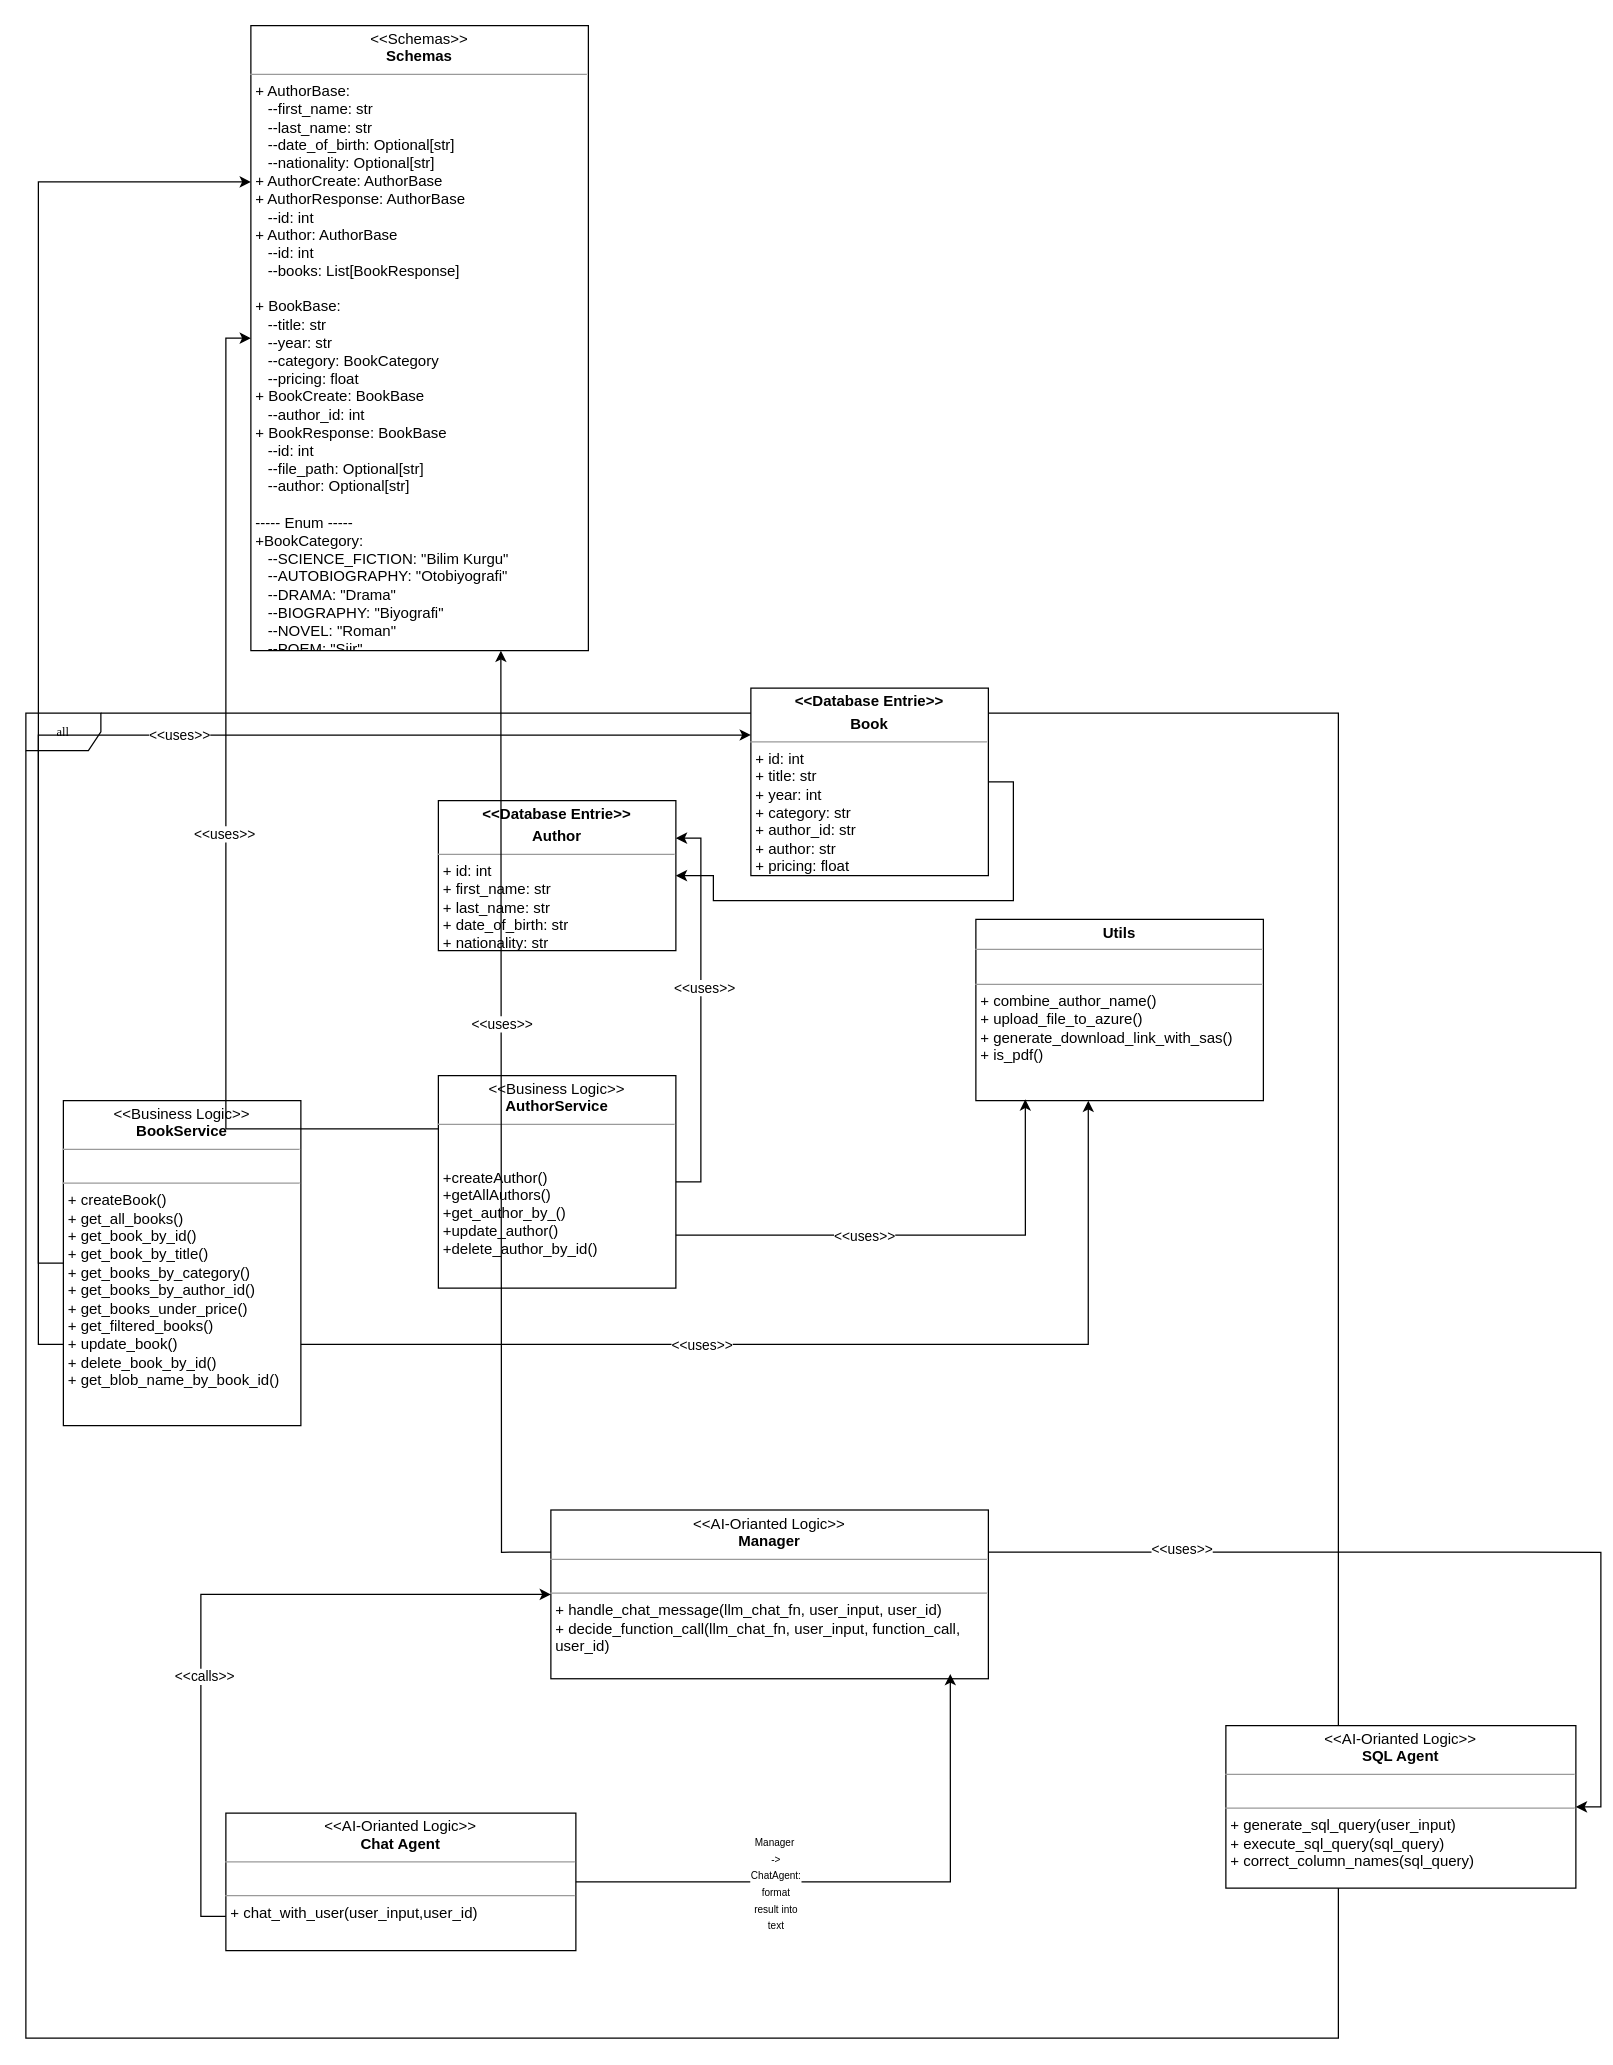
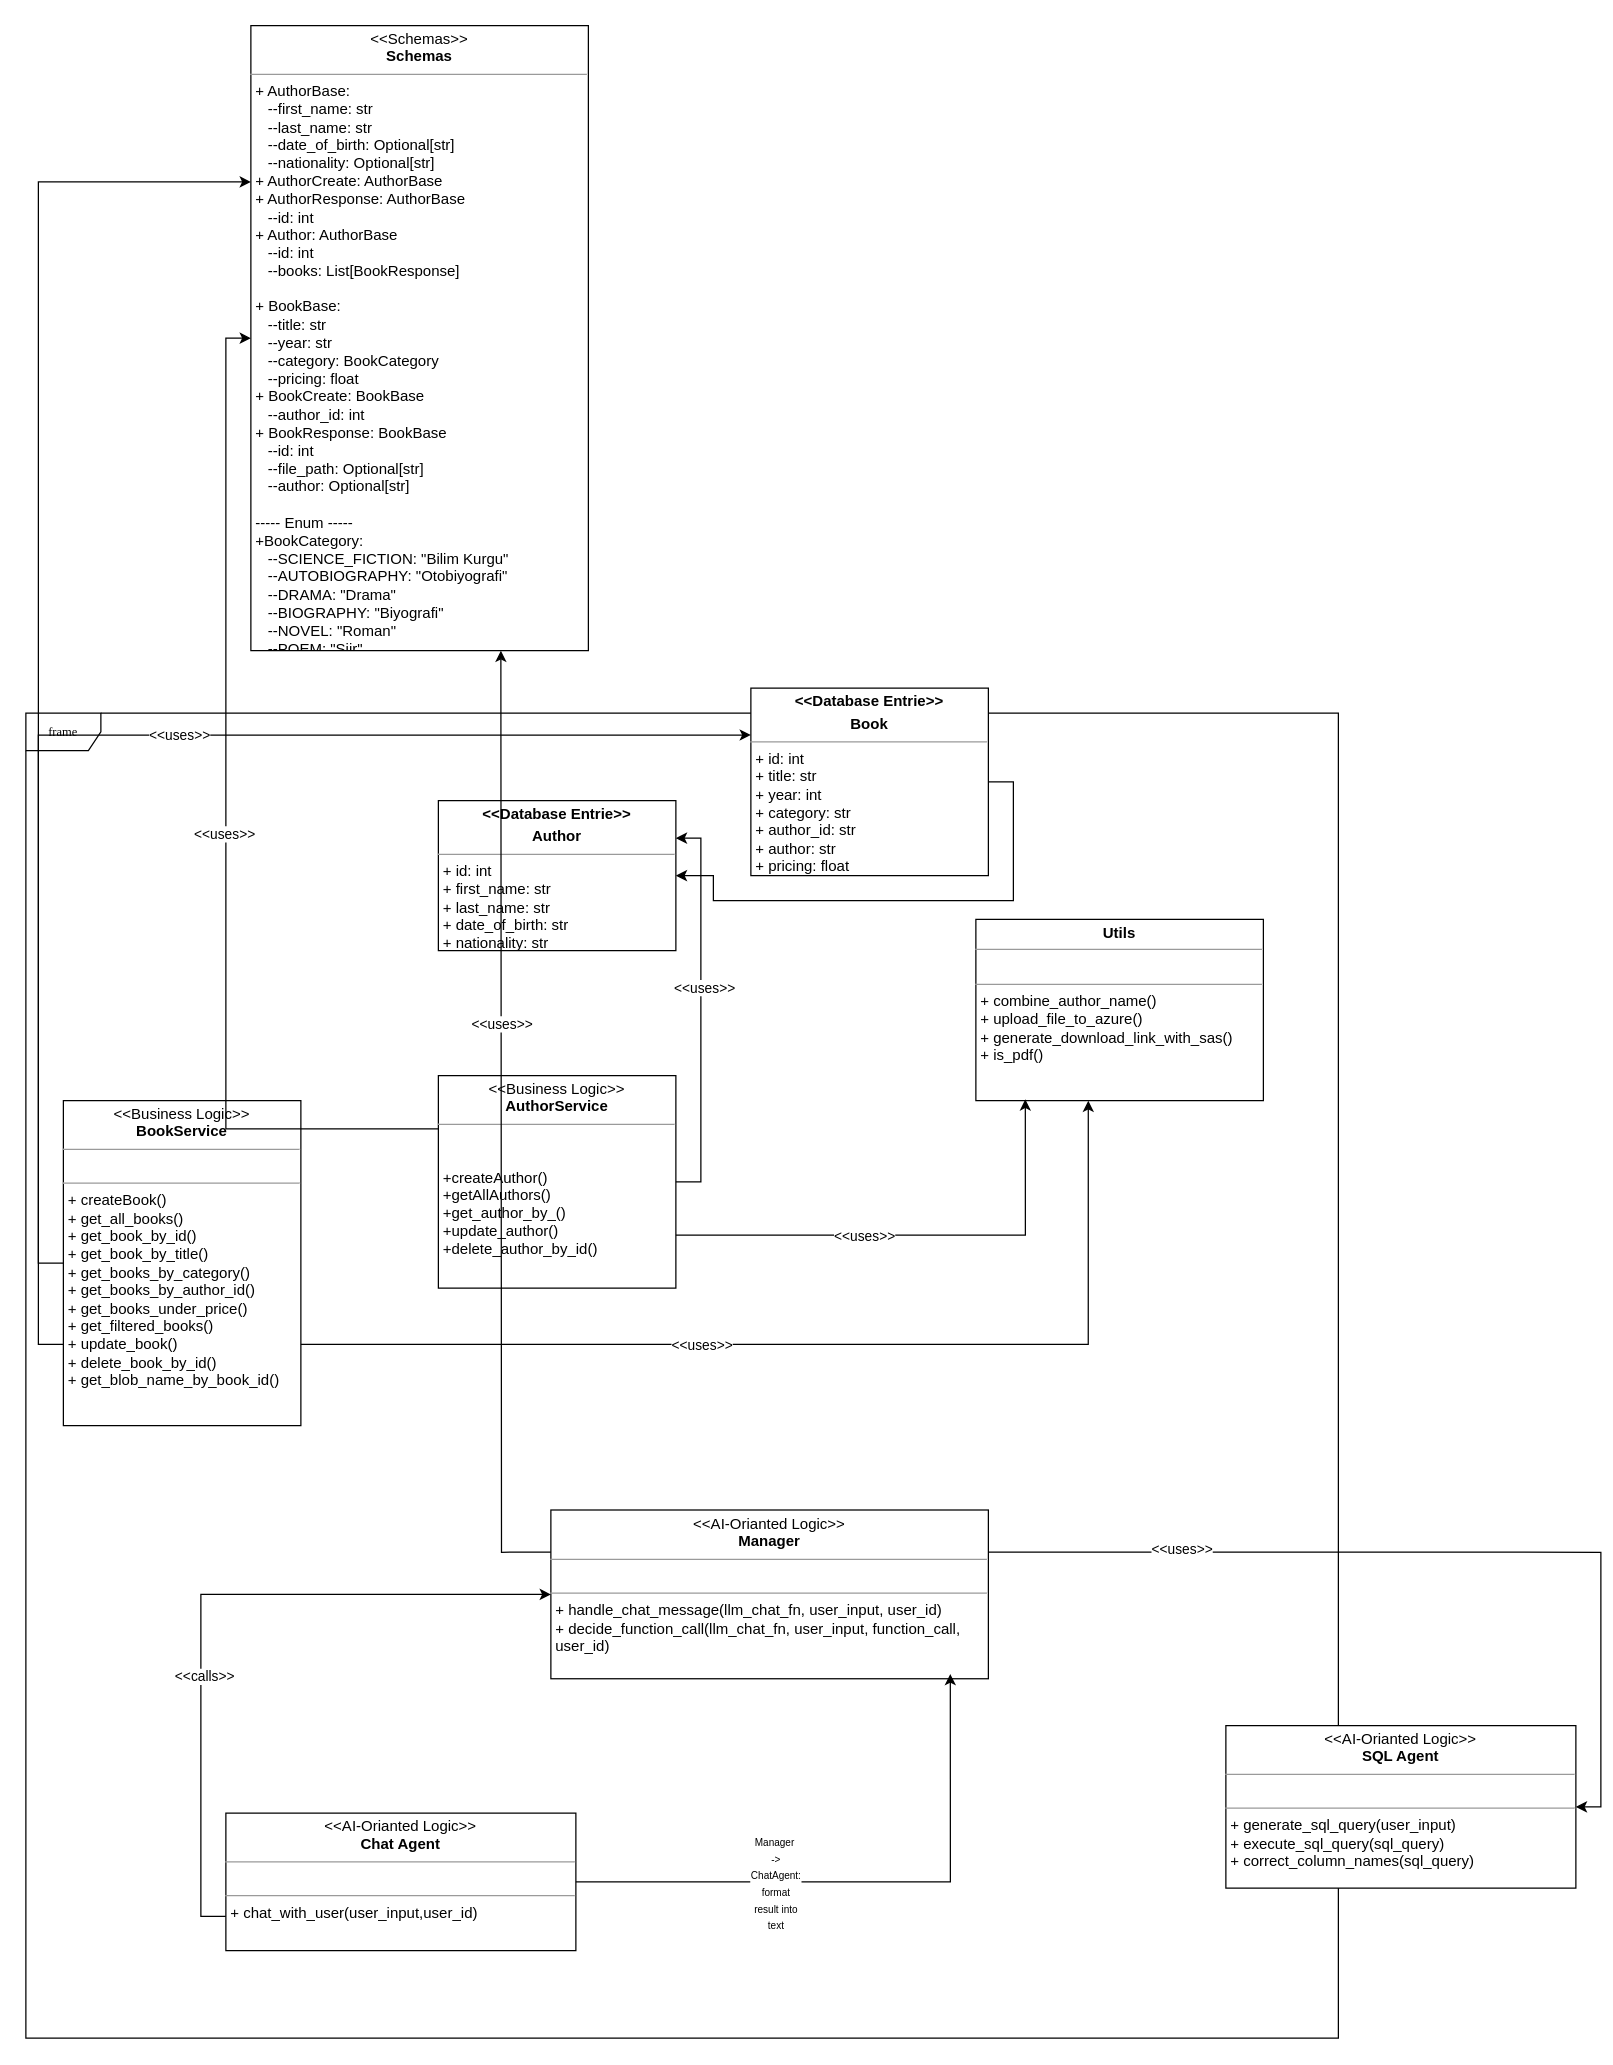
(63, 732) -> (63, 732)
